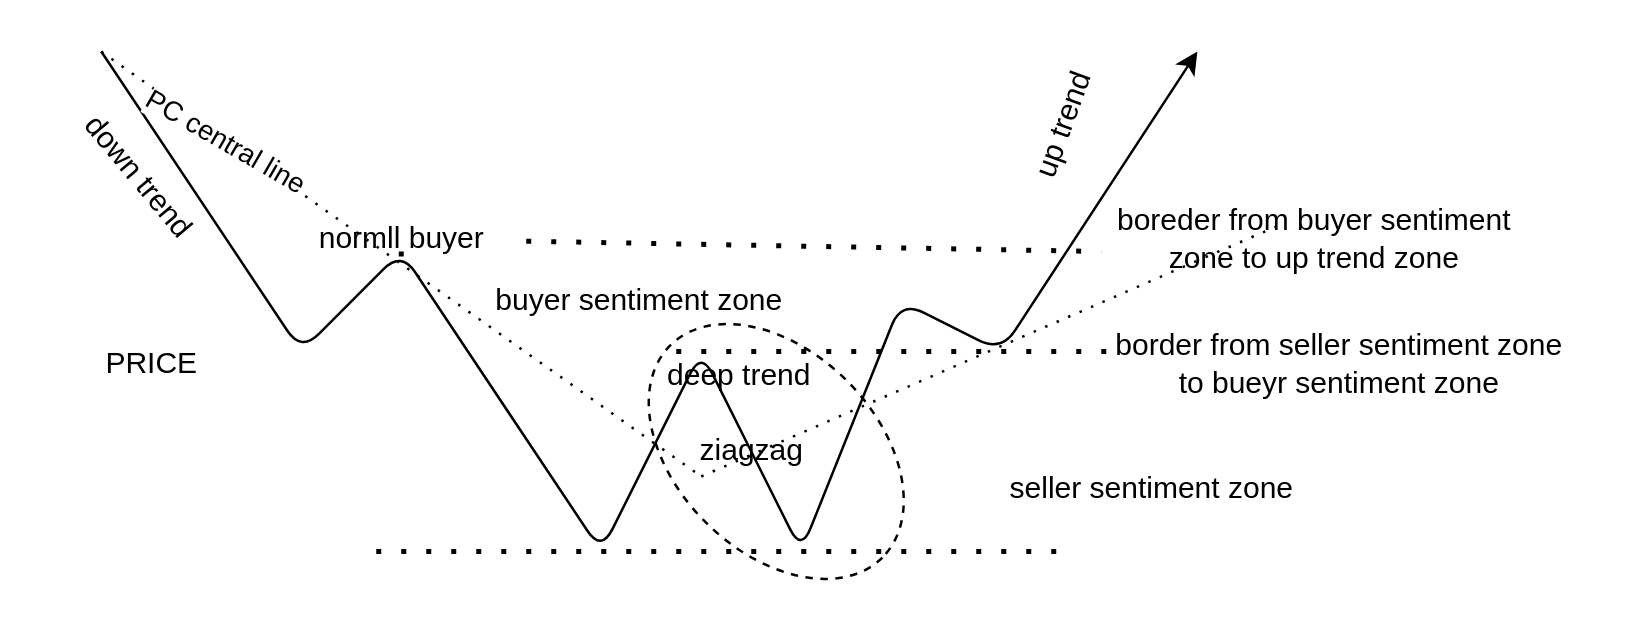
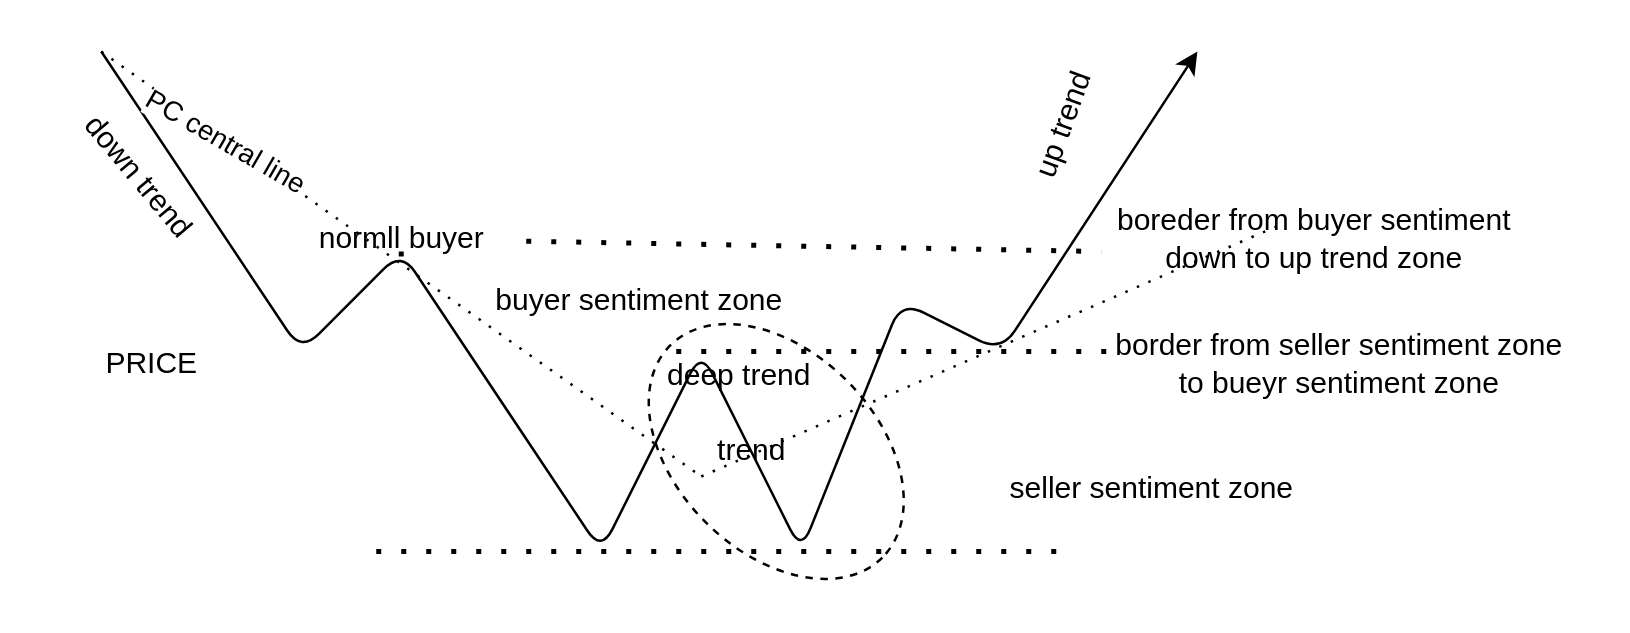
(1315, 239) -> (1315, 239)
(753, 451) -> (753, 451)
